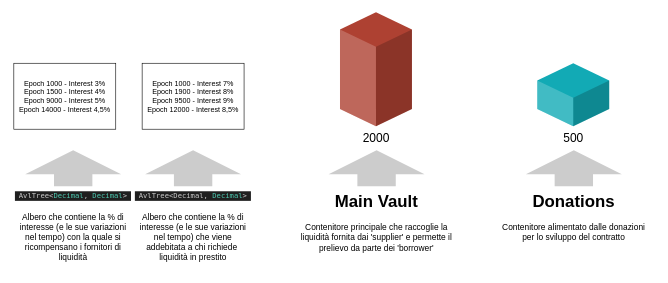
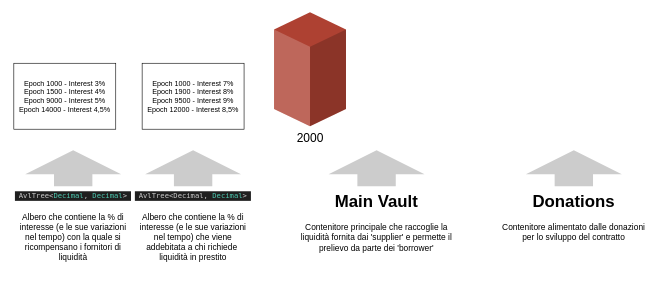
(376, 69) -> (310, 69)
(573, 95) -> none
